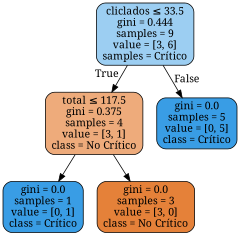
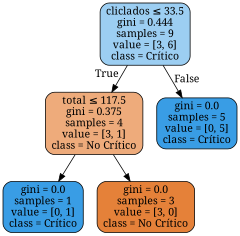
(145, 56) -> (145, 56)
